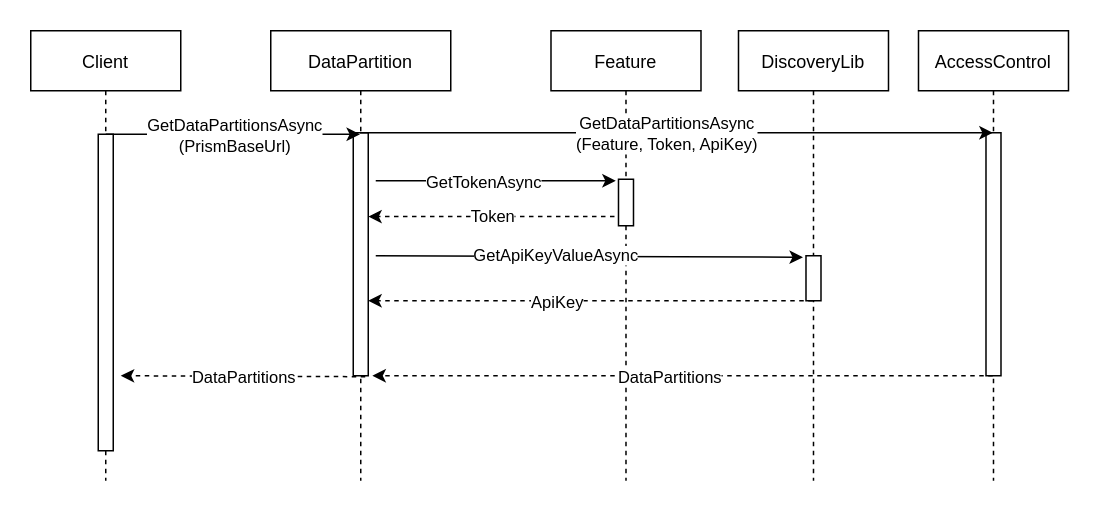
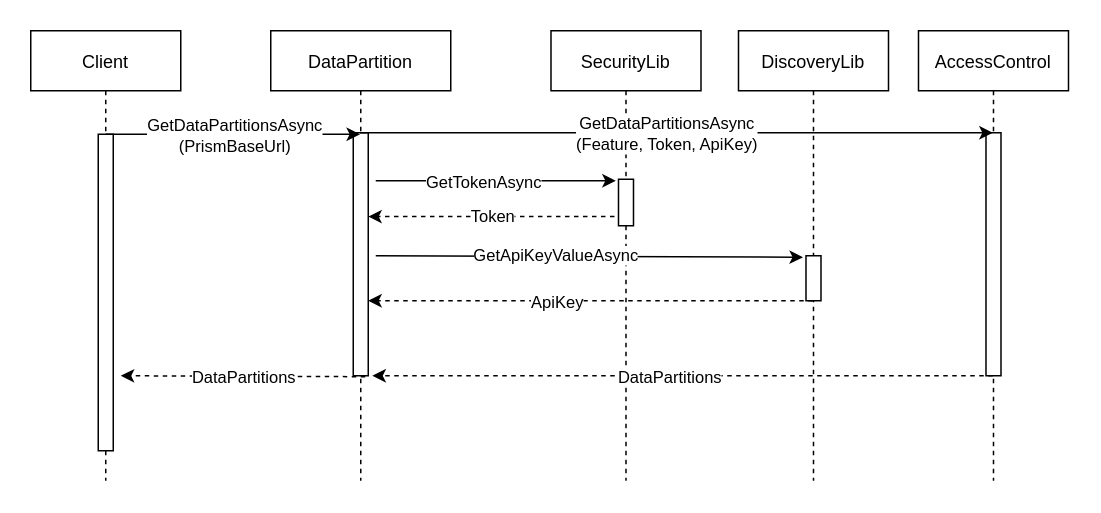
(625, 62) -> (625, 62)
